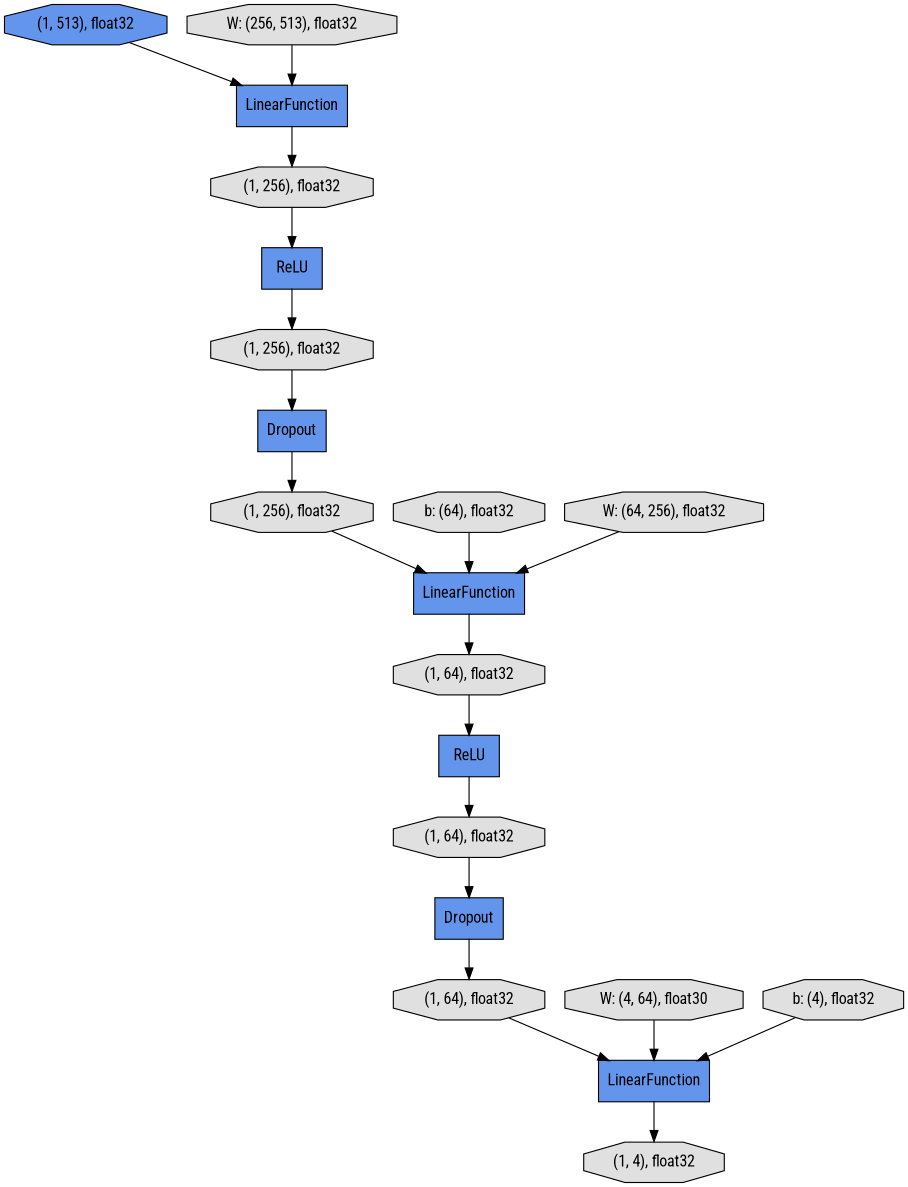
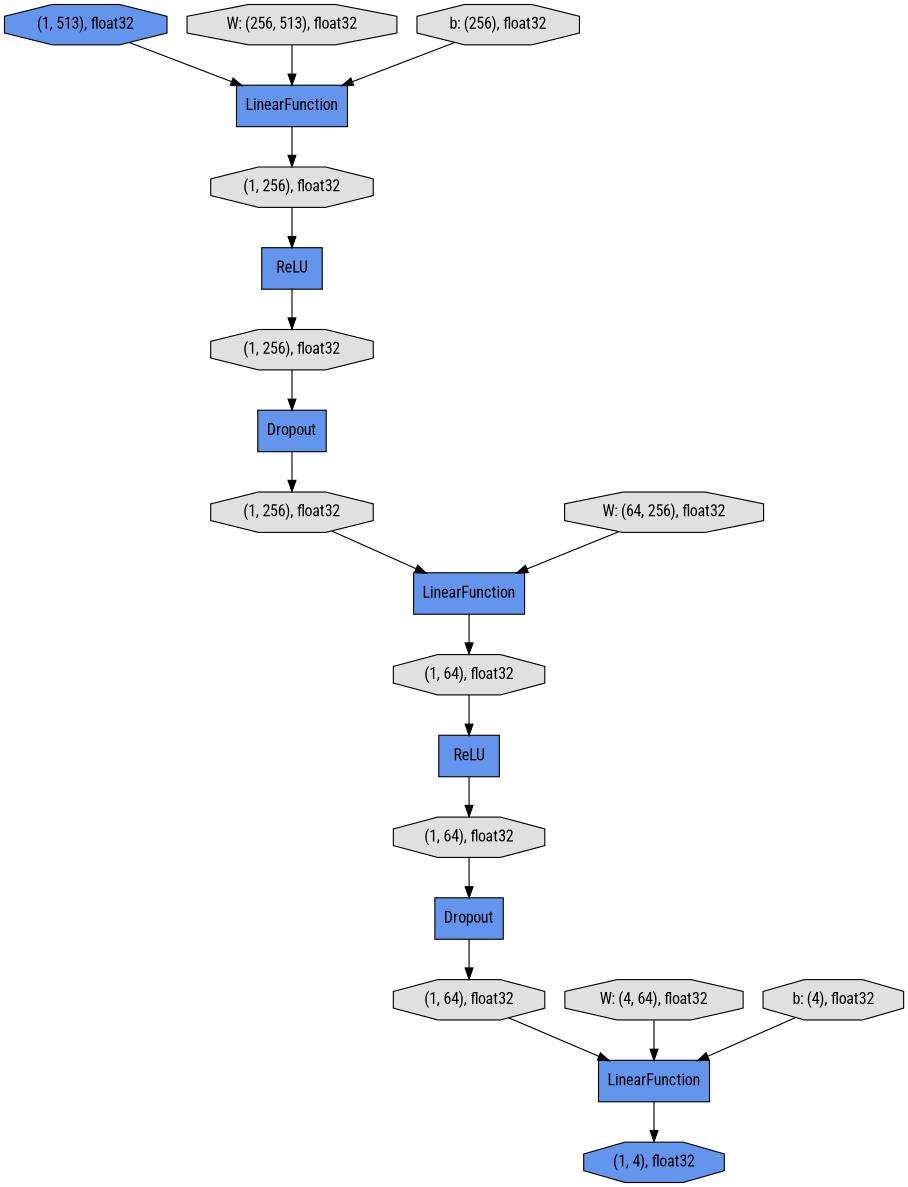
none -> (498, 25)
(469, 512) -> none
(654, 1000) -> (654, 1000)
(654, 1162) -> (654, 1162)
